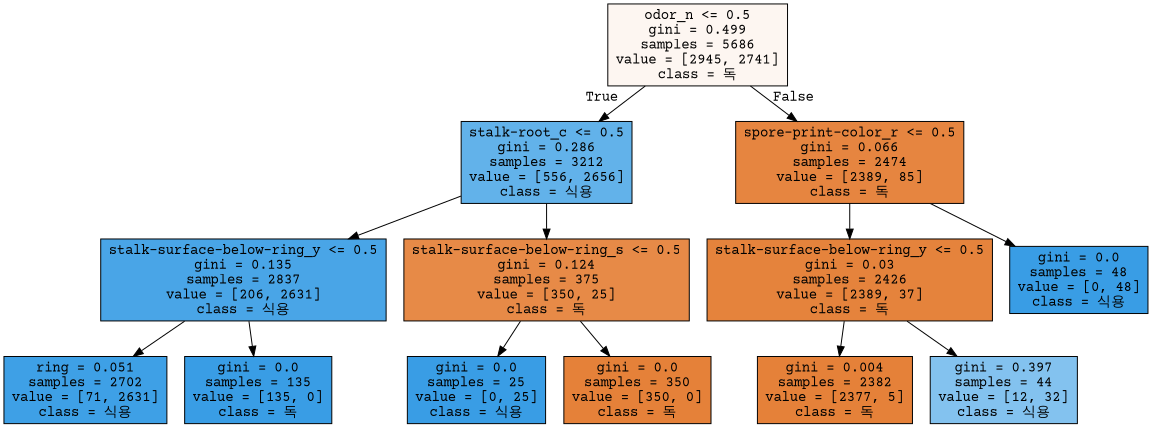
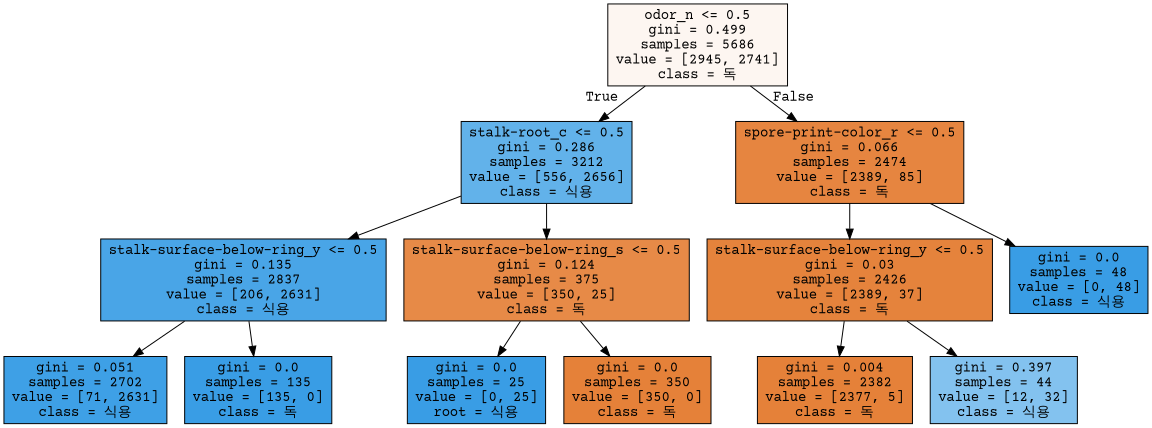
(85, 390) -> (85, 390)
(476, 390) -> (476, 390)
